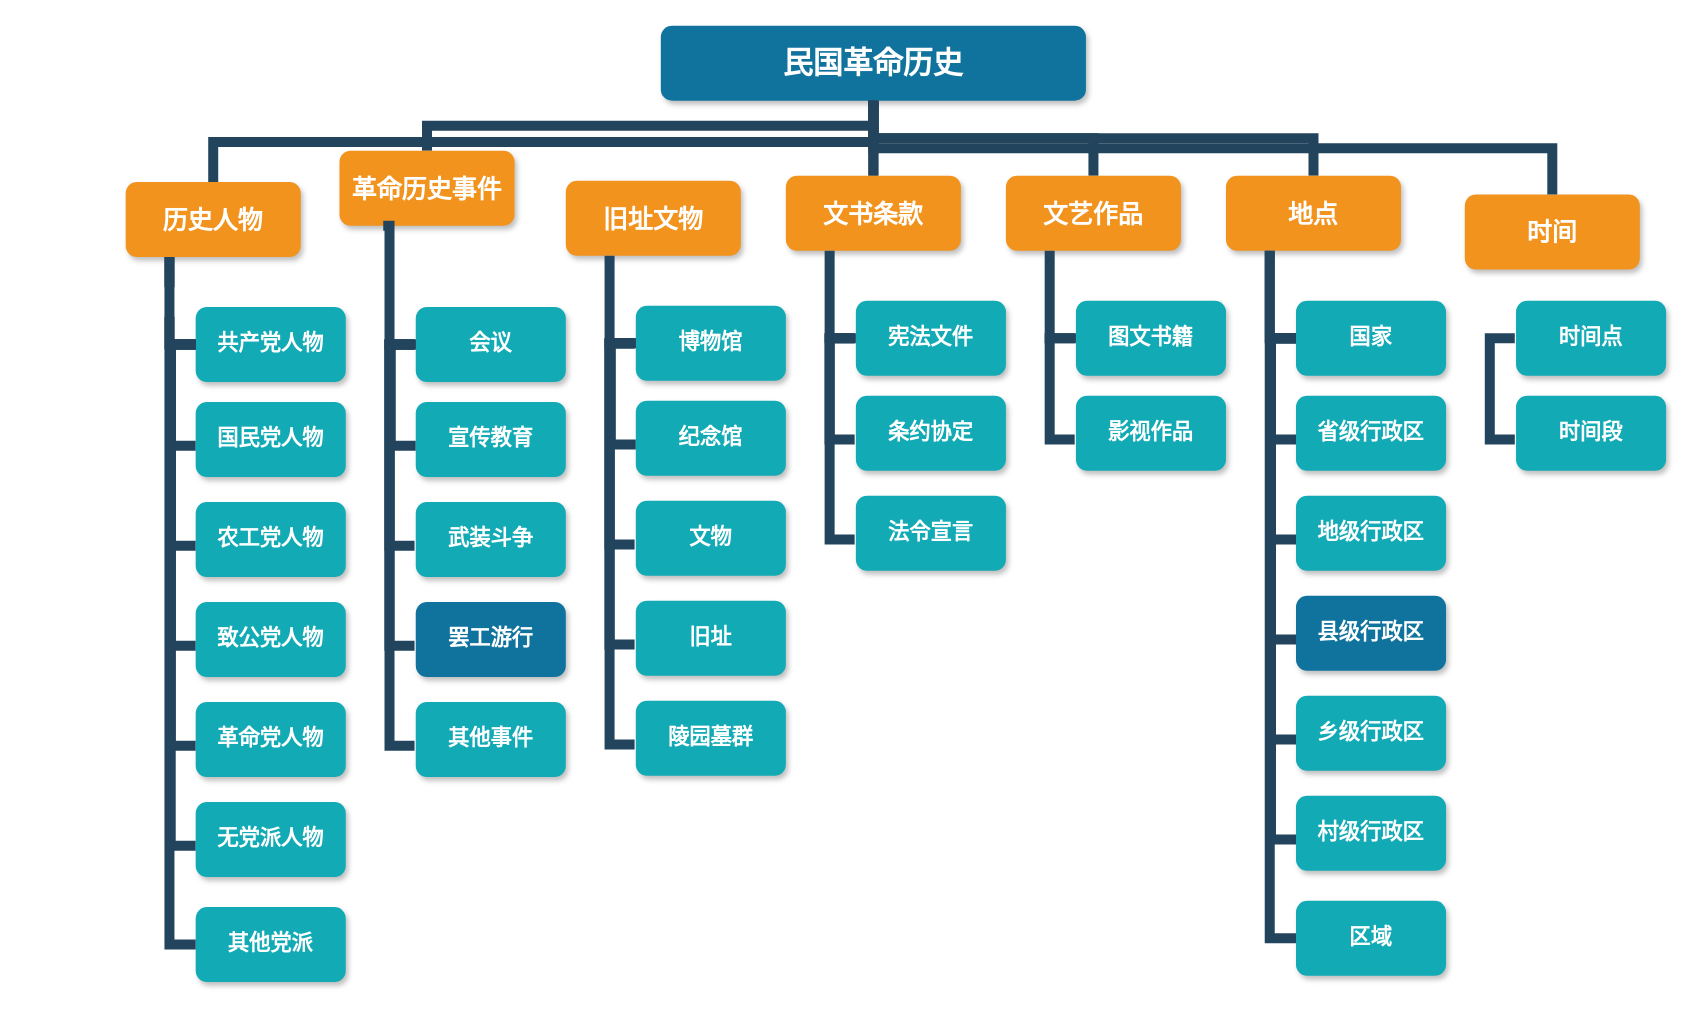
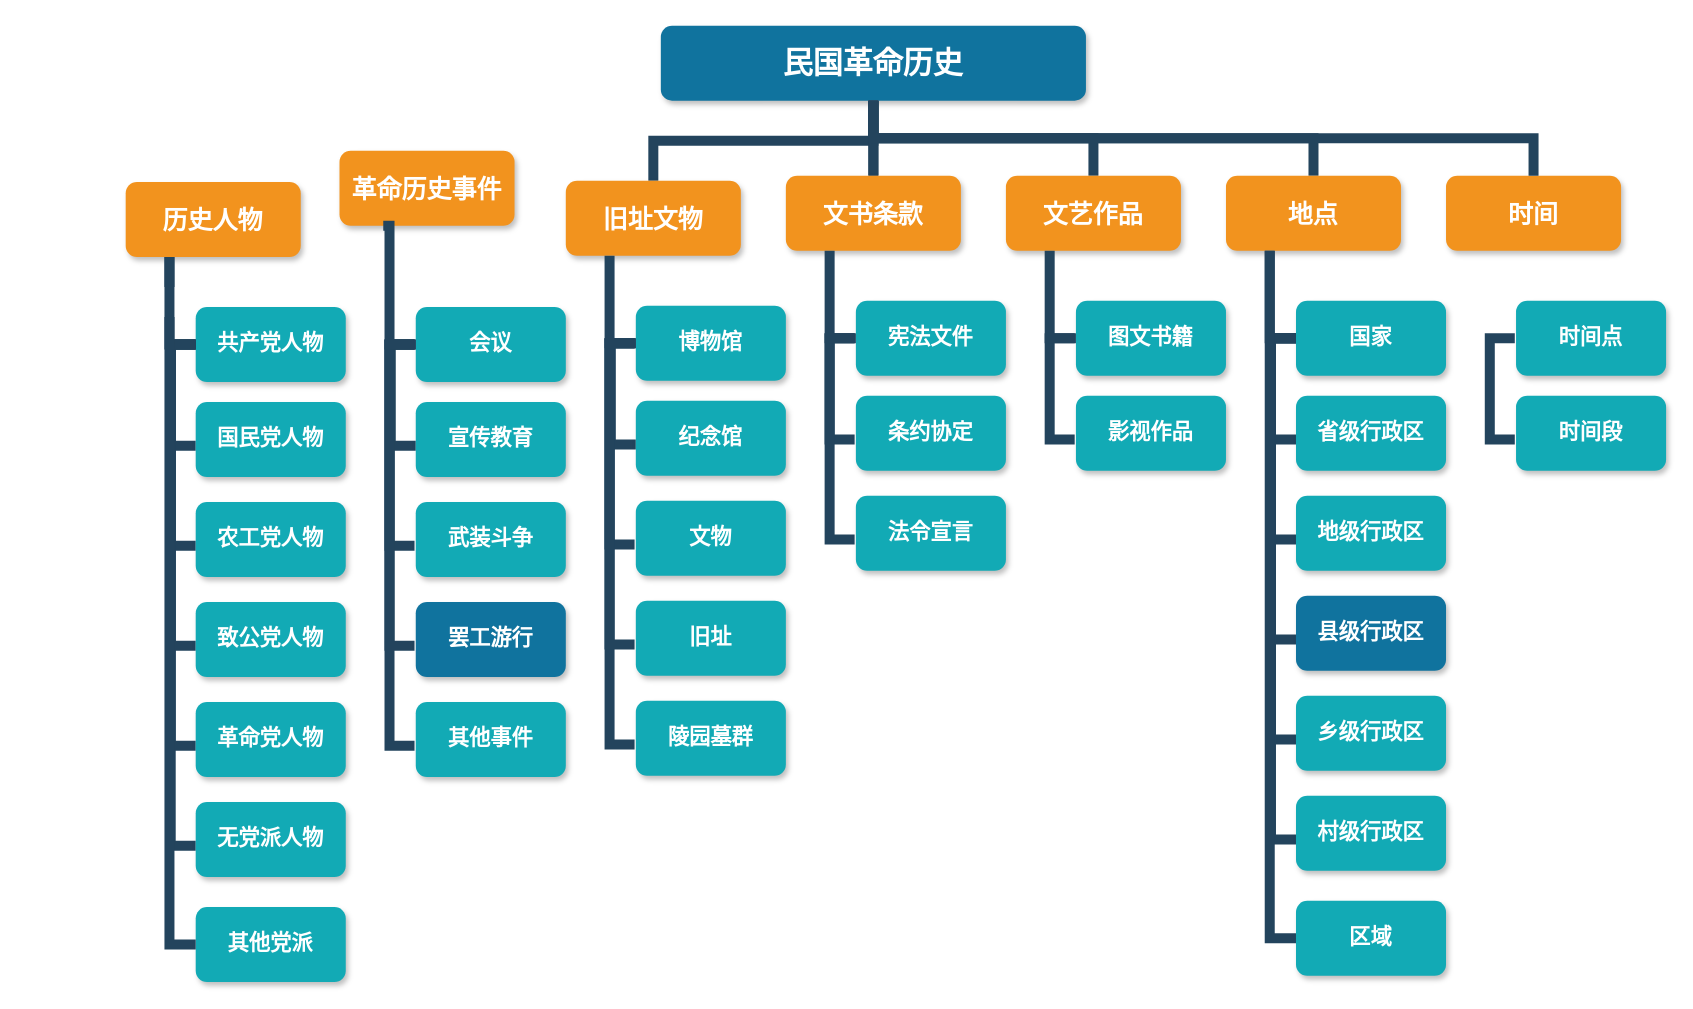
(636, 126) -> (653, 163)
(411, 142) -> none
(1552, 232) -> (1533, 213)
